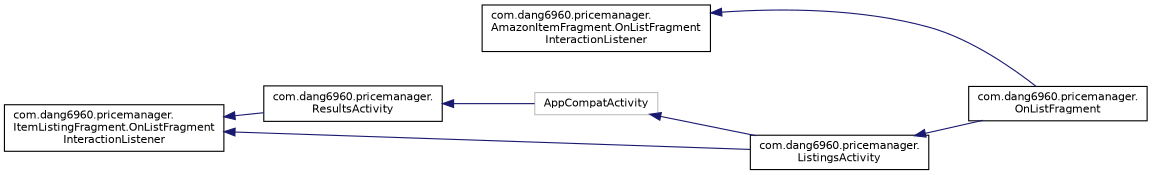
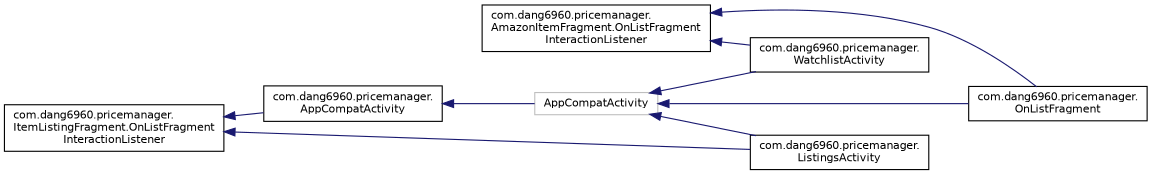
none -> (840, 55)
(353, 104) -> (353, 104)
(954, 127) -> (819, 104)
